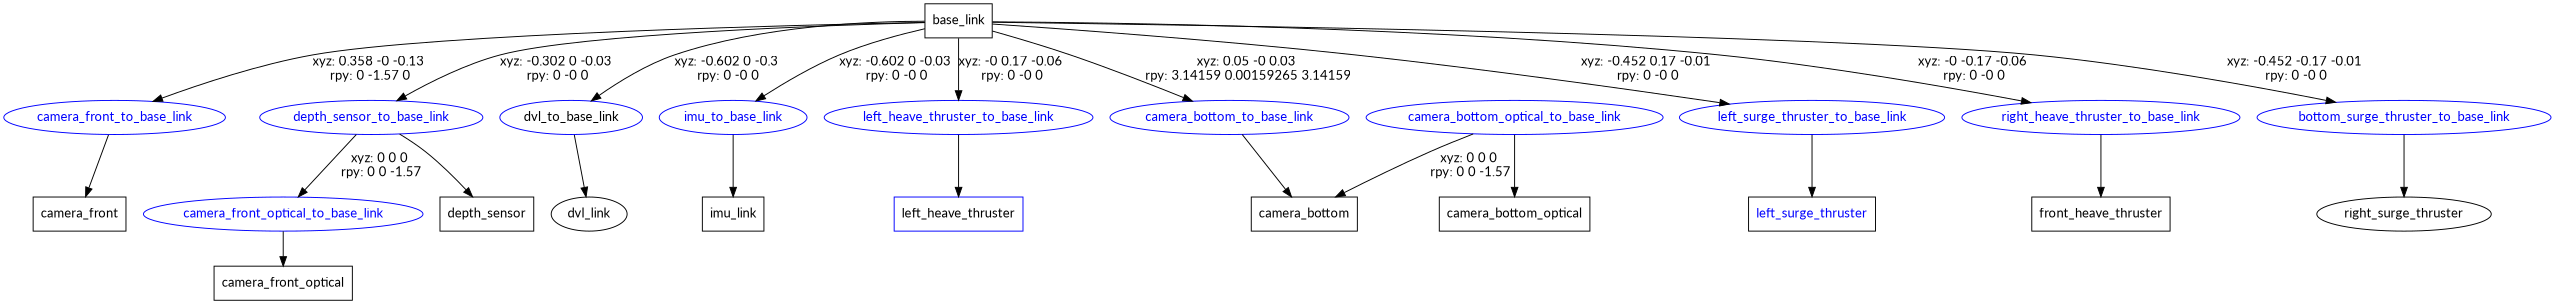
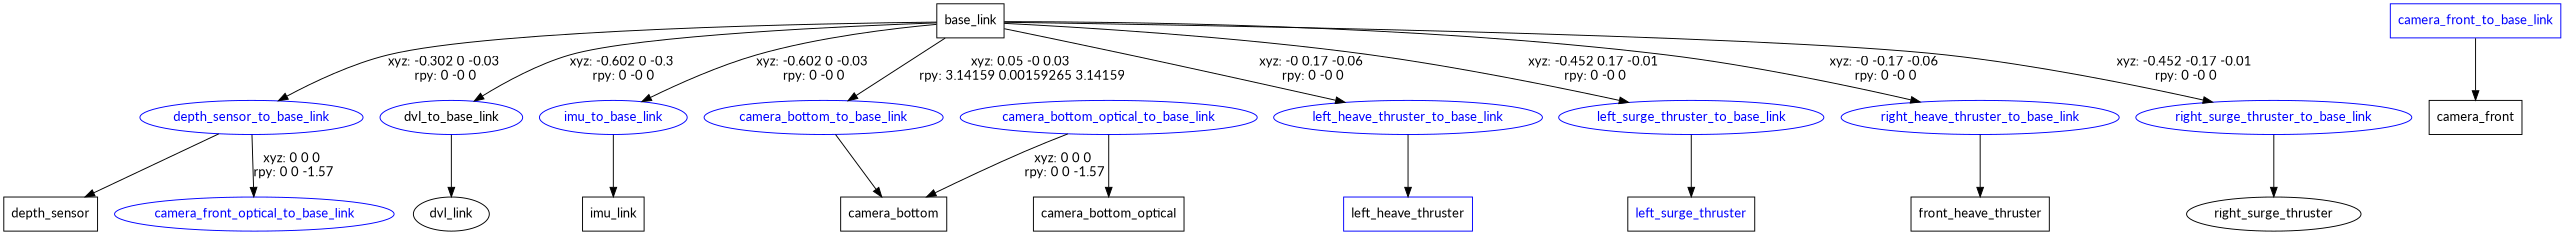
(540, 35) -> none
(115, 117) -> (2476, 21)
(2404, 117) -> (2274, 117)
(283, 283) -> none
